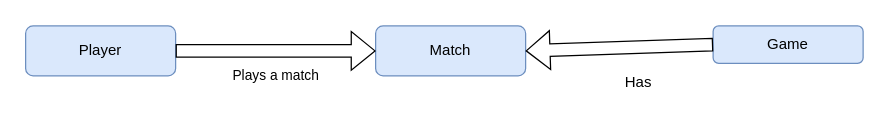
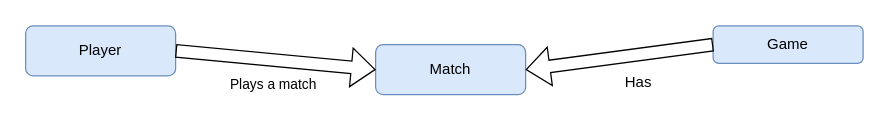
(451, 51) -> (451, 69)
